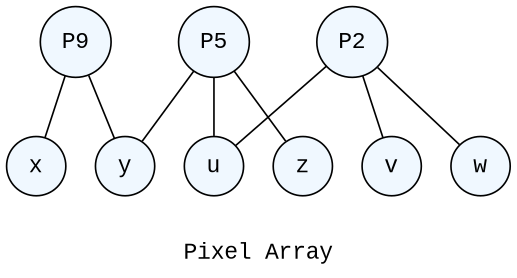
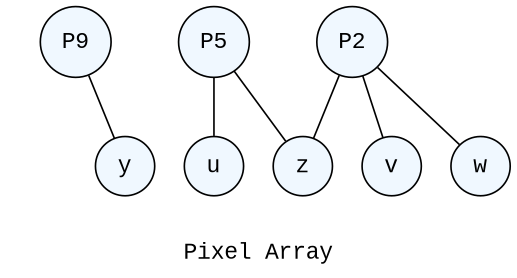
(168, 106) -> none
(281, 106) -> (326, 107)
(36, 166) -> none
